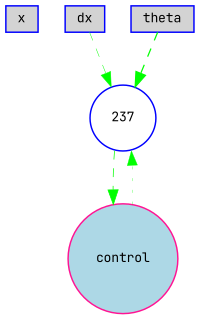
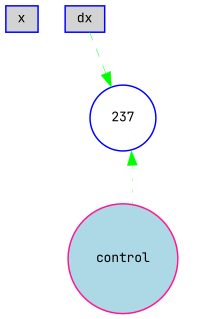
(162, 19) -> none
(113, 170) -> none
